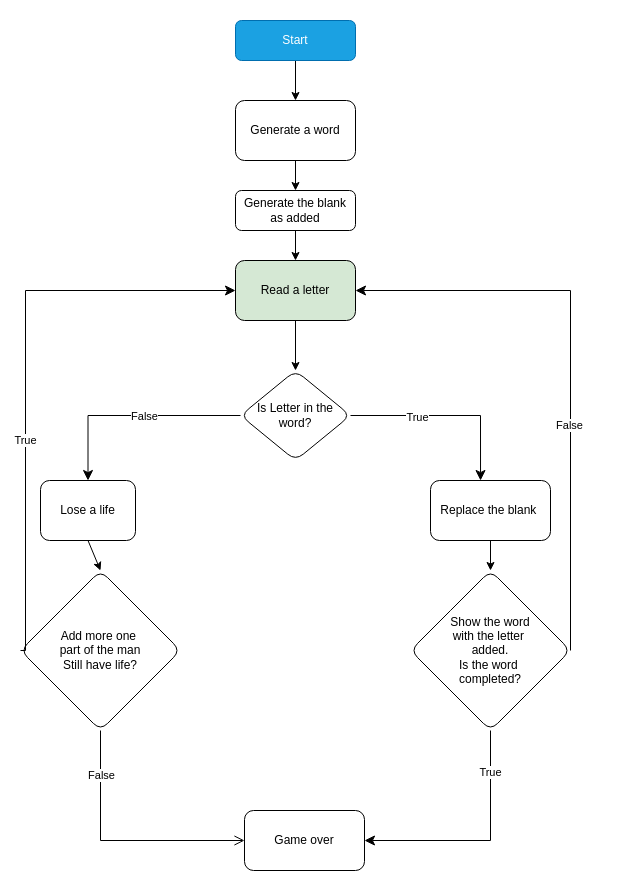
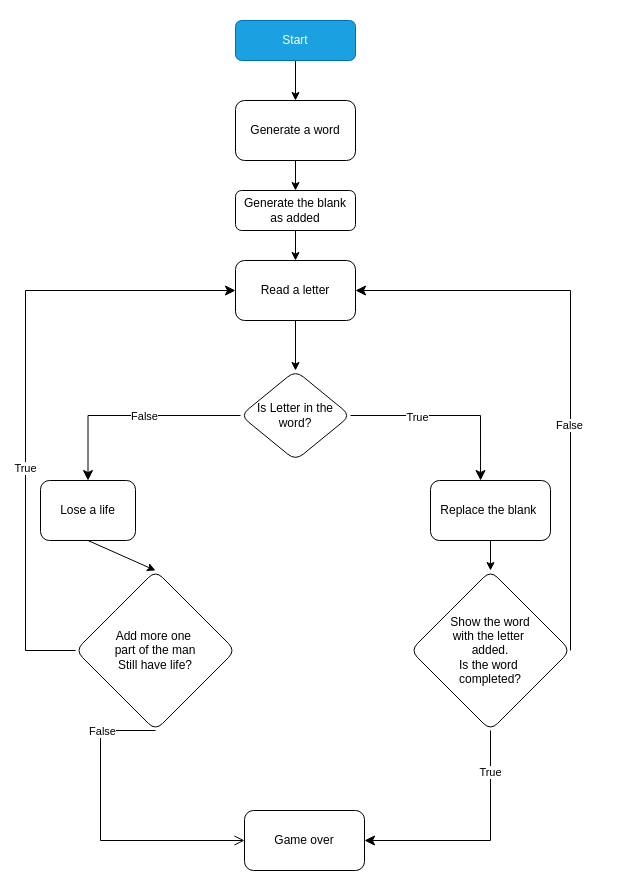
(296, 291) -> (296, 291)
(101, 651) -> (156, 651)
